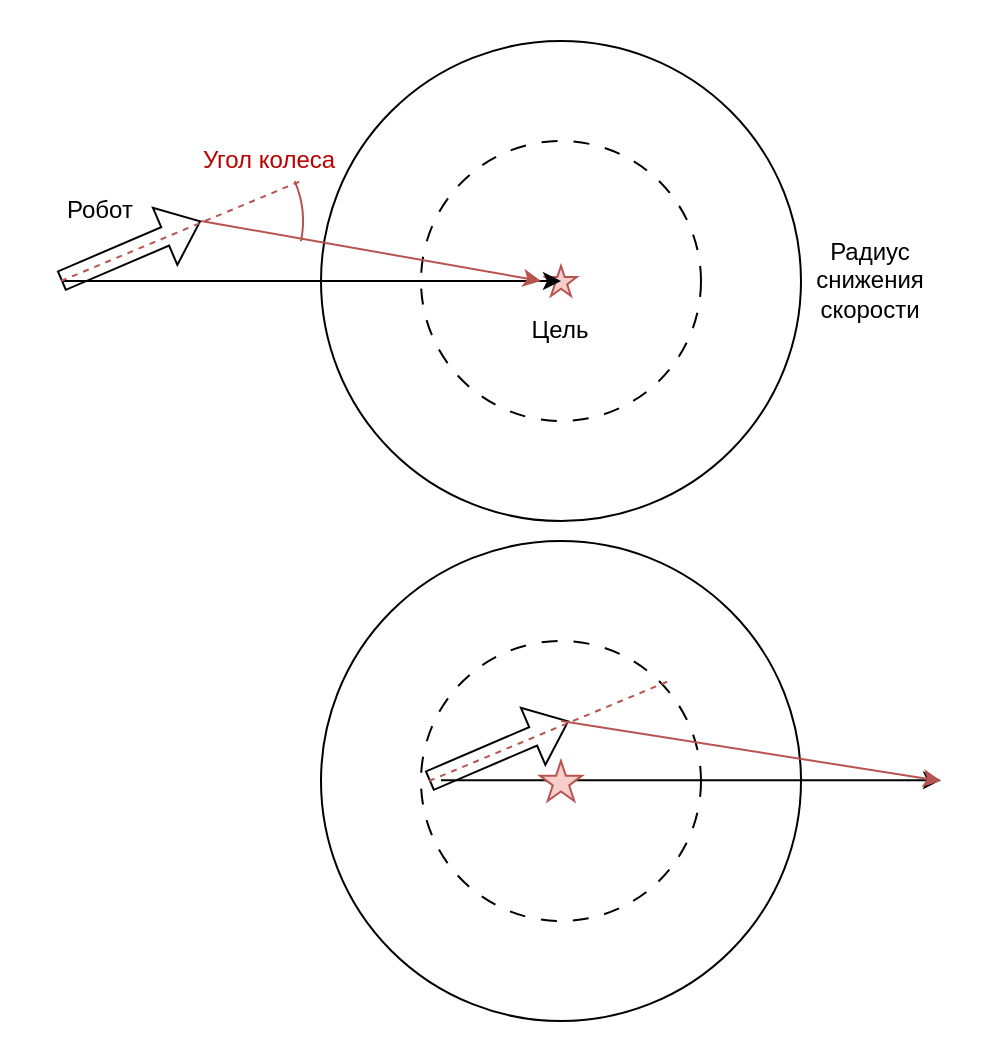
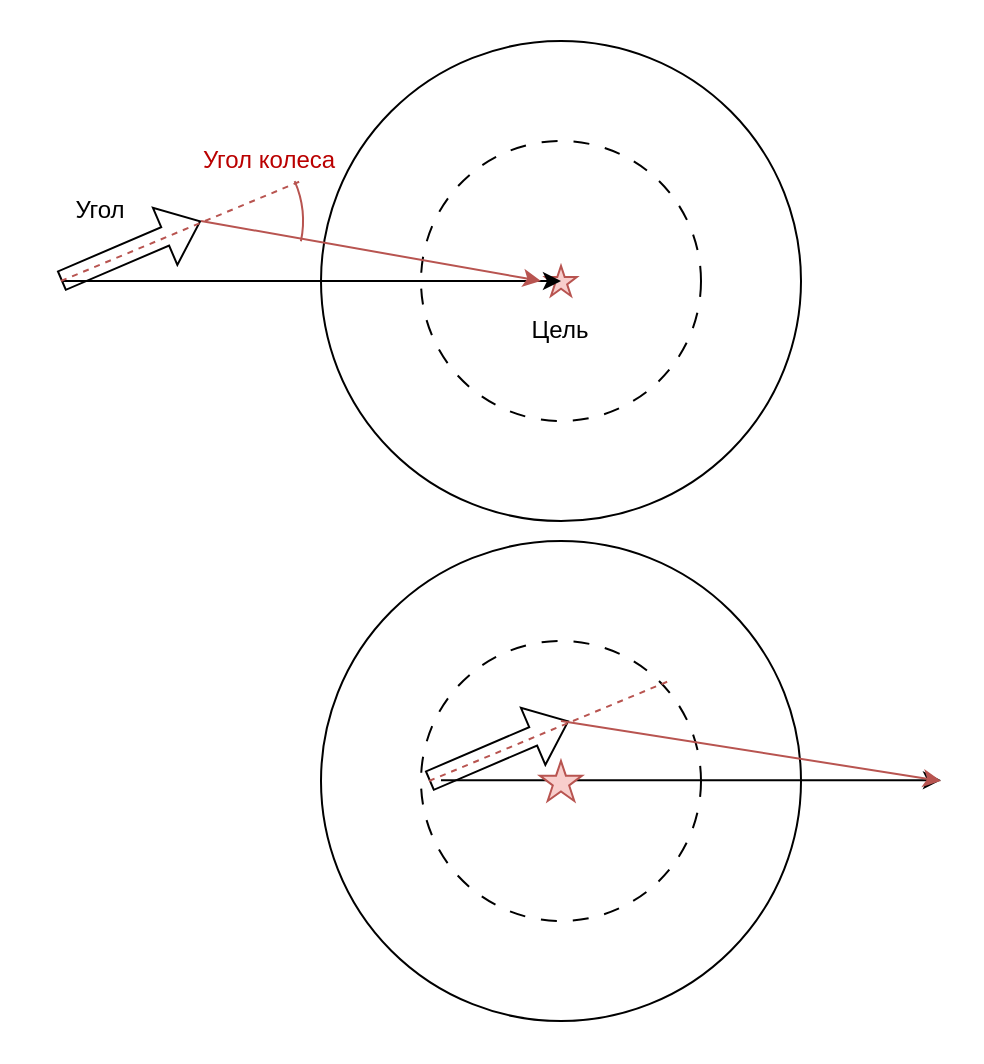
(101, 211) -> (101, 211)
(871, 281) -> none
